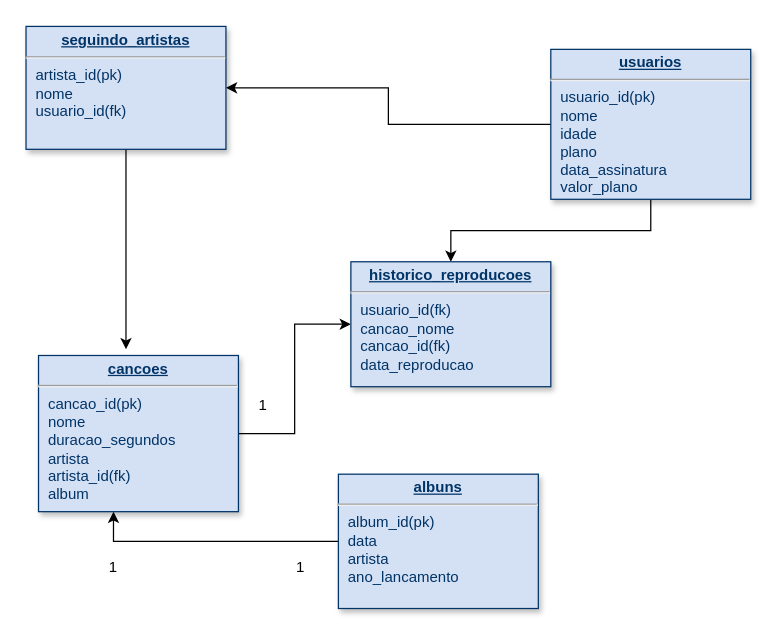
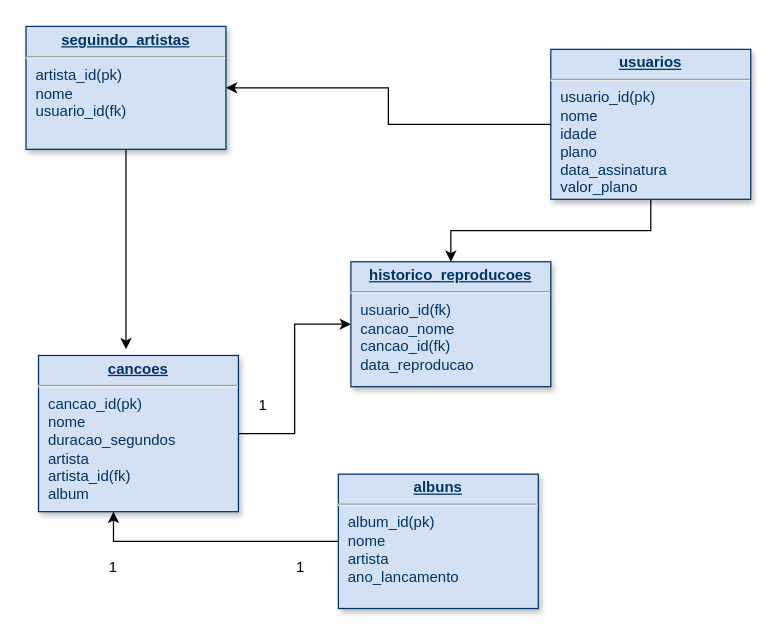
(395, 519) -> (395, 519)
